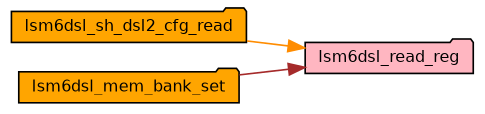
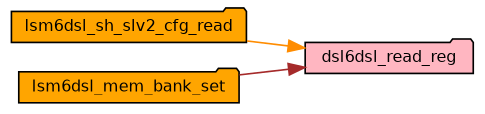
(129, 27) -> (129, 27)
(389, 58) -> (389, 58)
